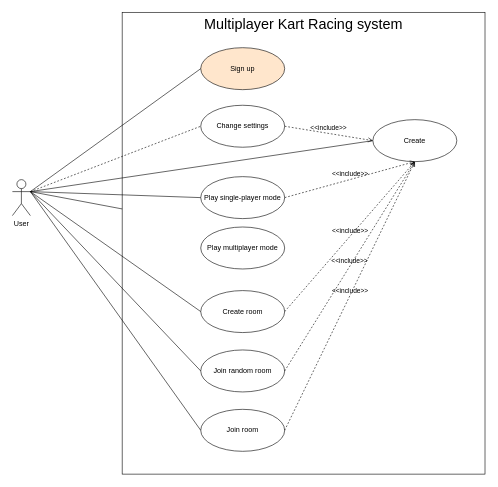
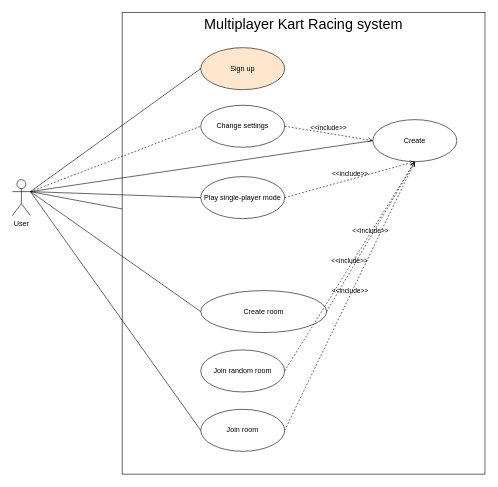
(243, 248) -> none
(119, 285) -> none
(243, 312) -> (264, 312)
